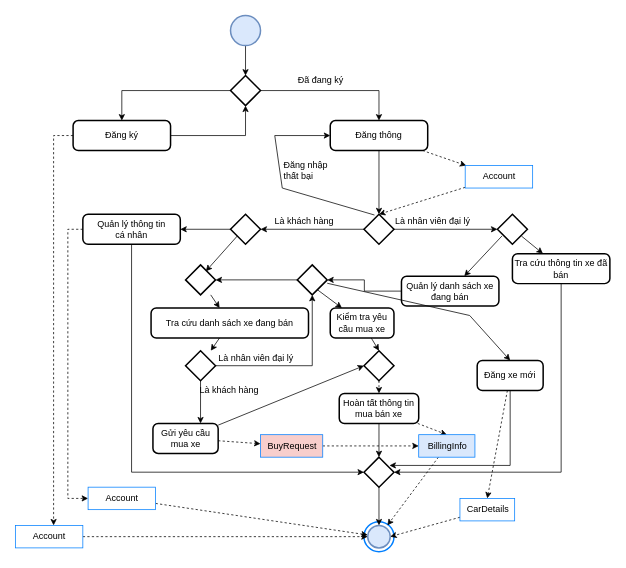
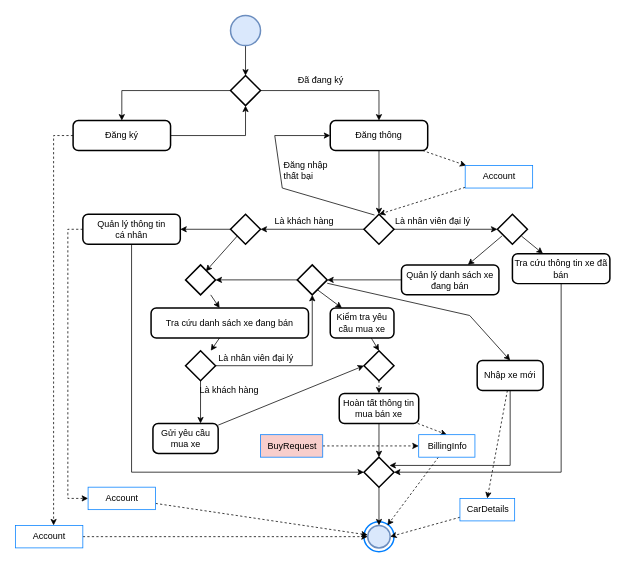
(450, 291) -> (450, 280)
(510, 375) -> (510, 375)
(239, 442) -> none
(447, 446) -> (447, 446)
